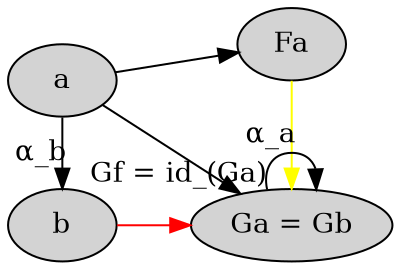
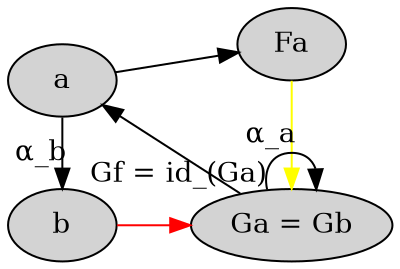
(163, 144) -> (180, 155)
